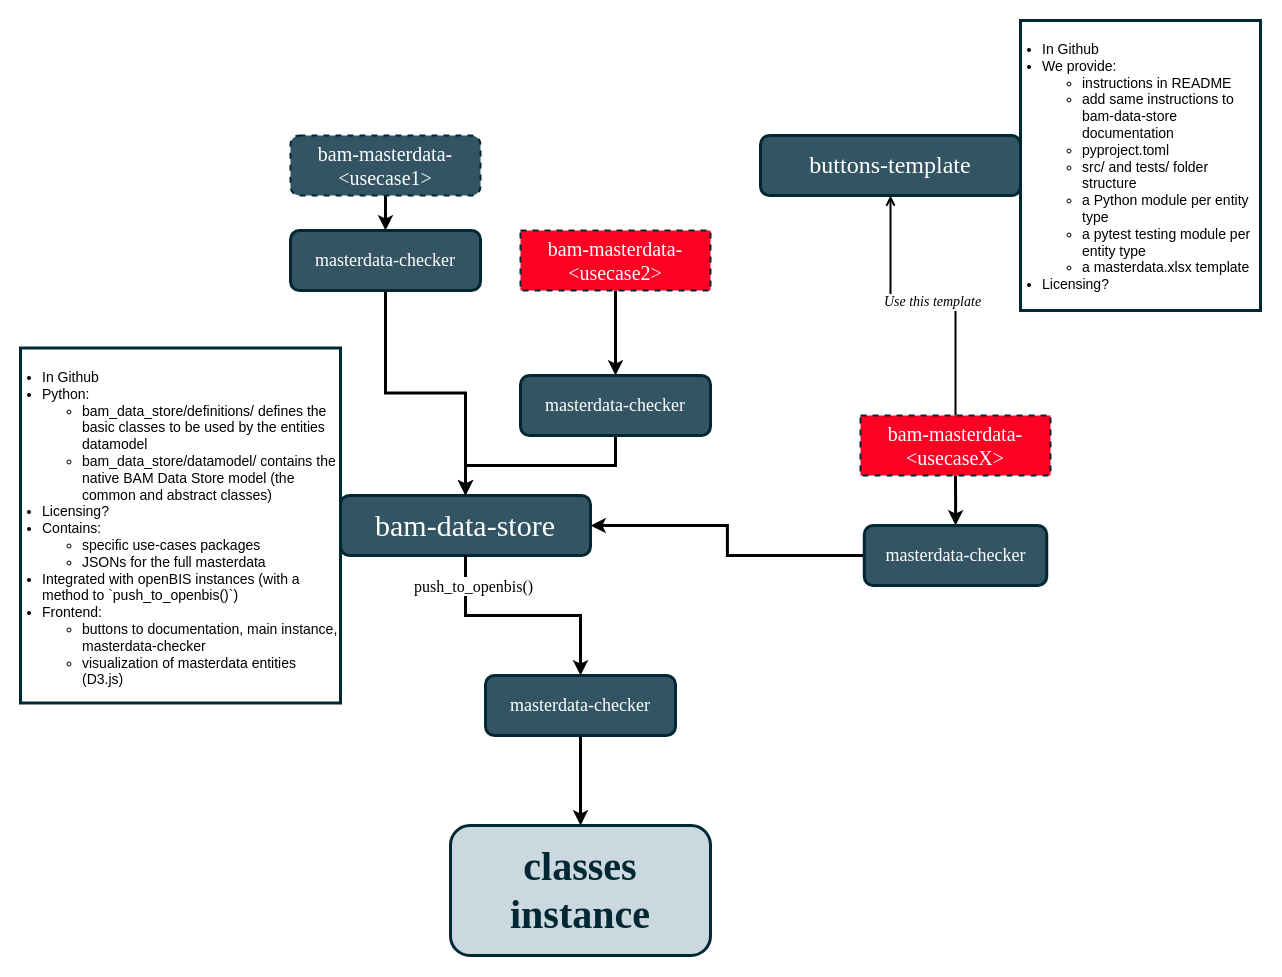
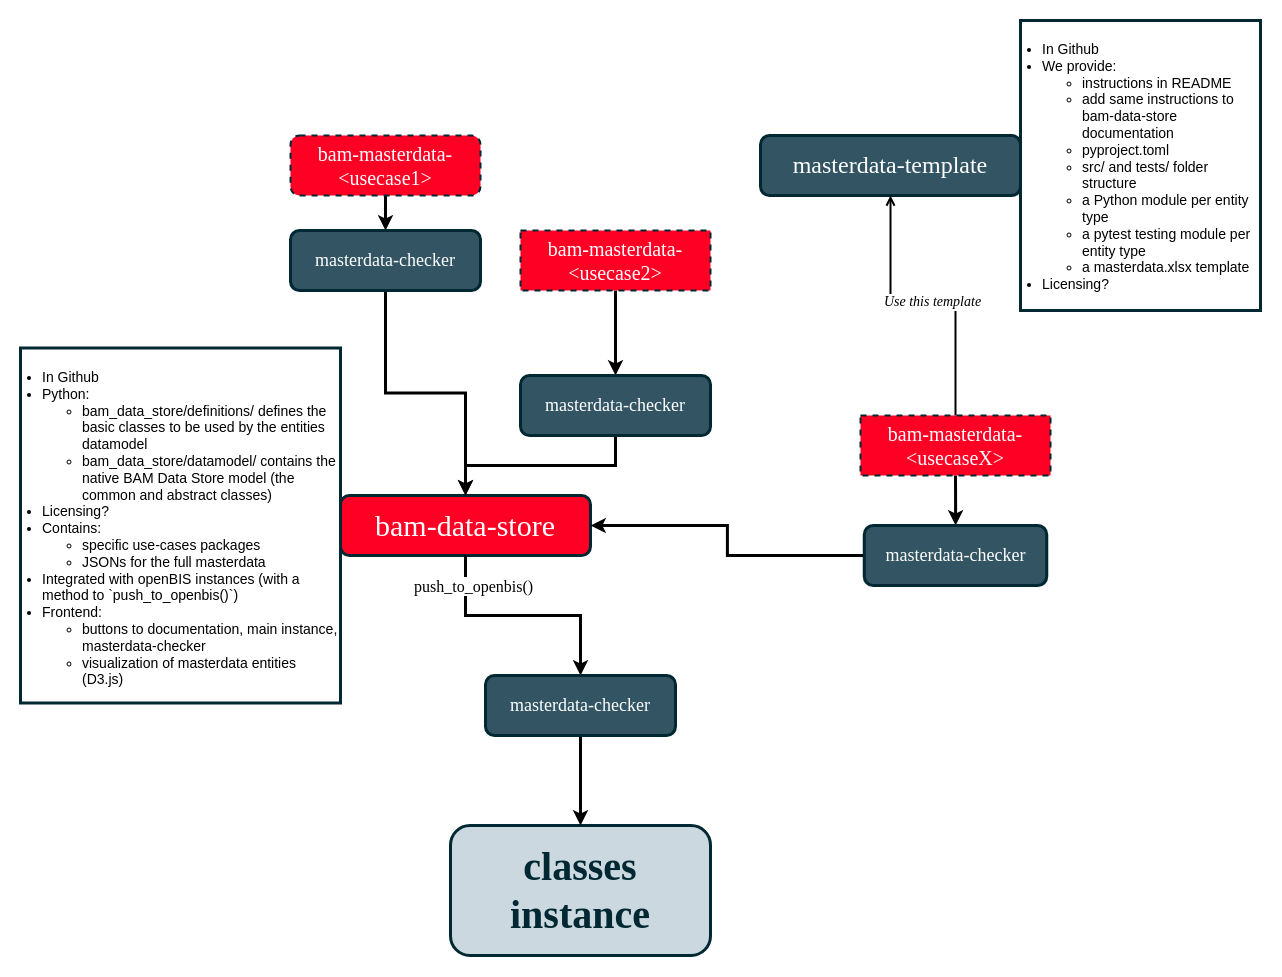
(386, 166) -> (386, 166)
(891, 166) -> (891, 166)
(466, 526) -> (466, 526)
